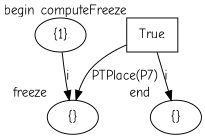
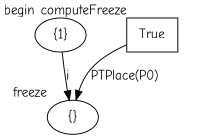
(125, 76) -> (125, 76)
(176, 117) -> none
